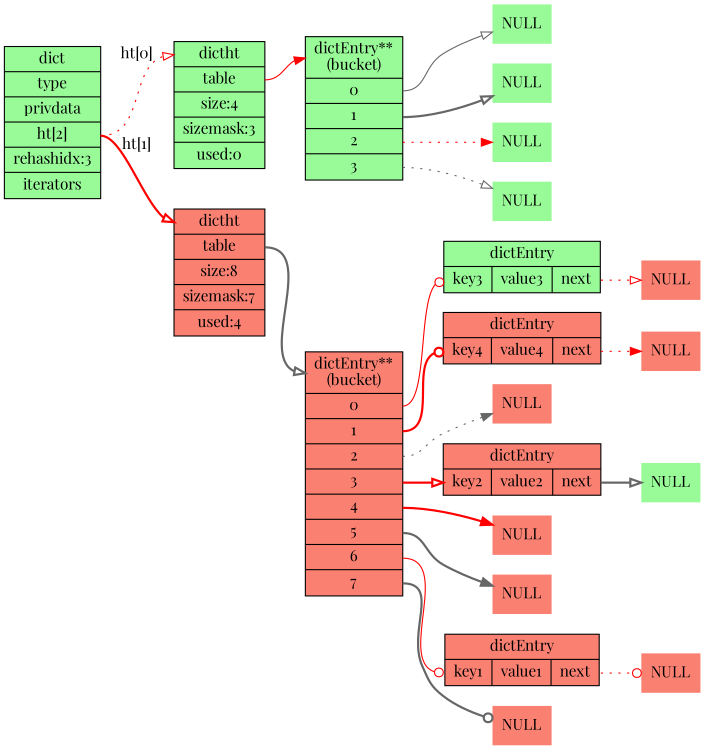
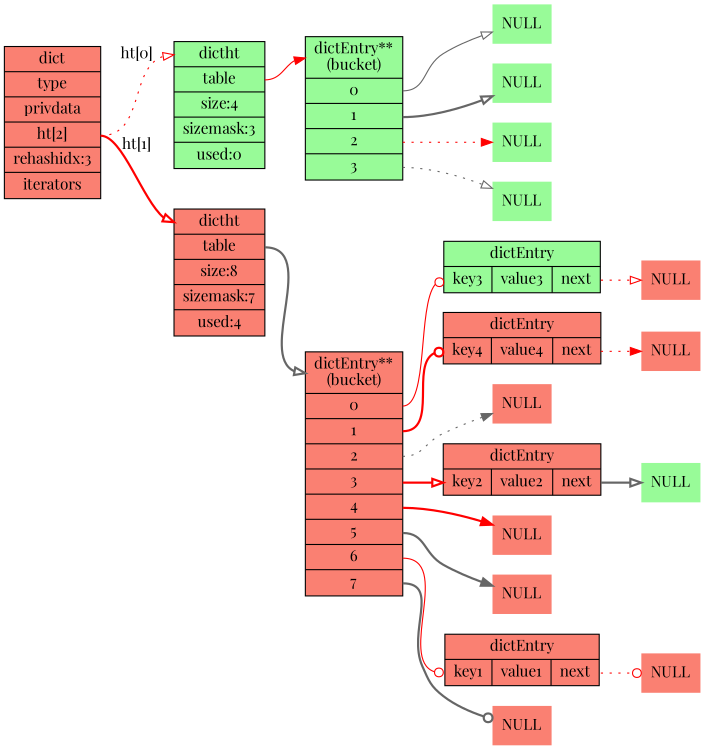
(53, 123) -> (53, 123)
